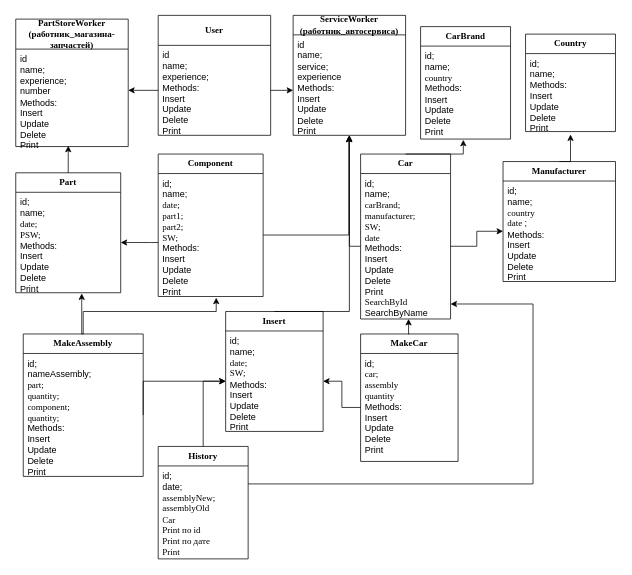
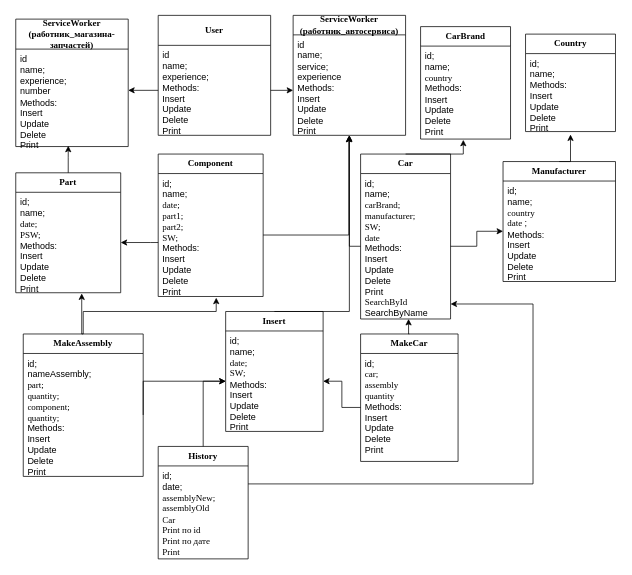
(72, 34) -> (72, 34)
